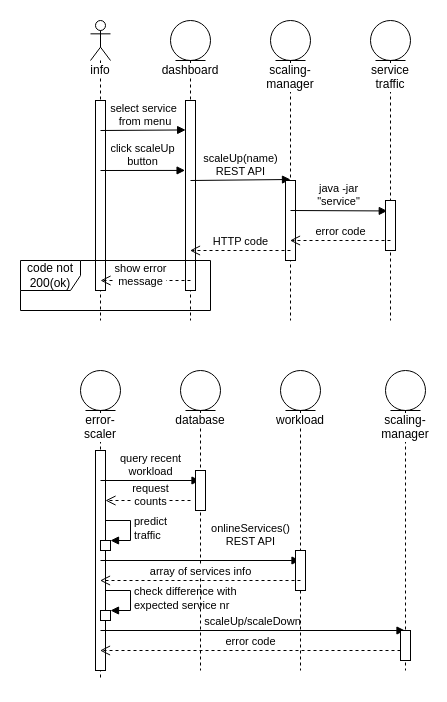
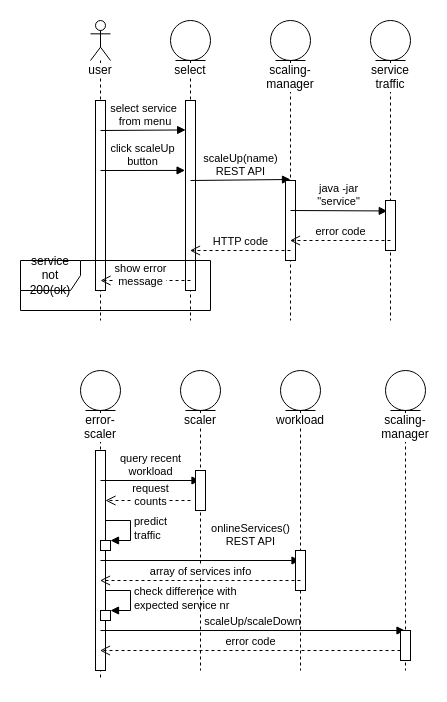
(101, 78) -> (101, 78)
(191, 78) -> (191, 71)
(51, 276) -> (51, 276)
(201, 428) -> (201, 421)
